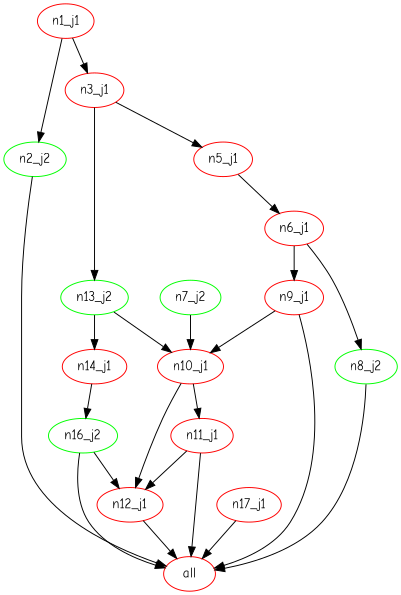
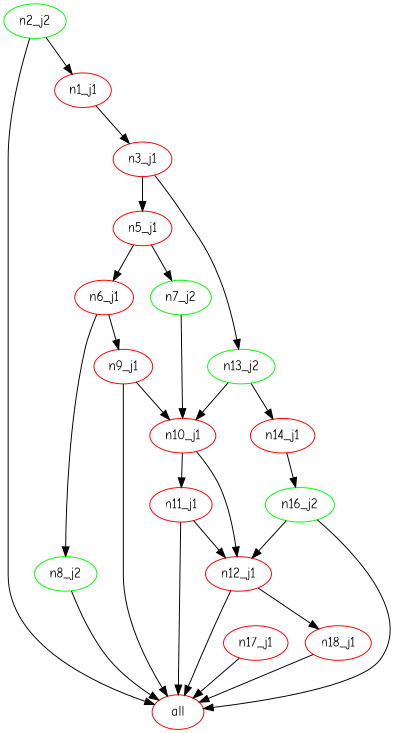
(51, 85) -> (56, 52)
none -> (159, 258)
none -> (338, 643)
